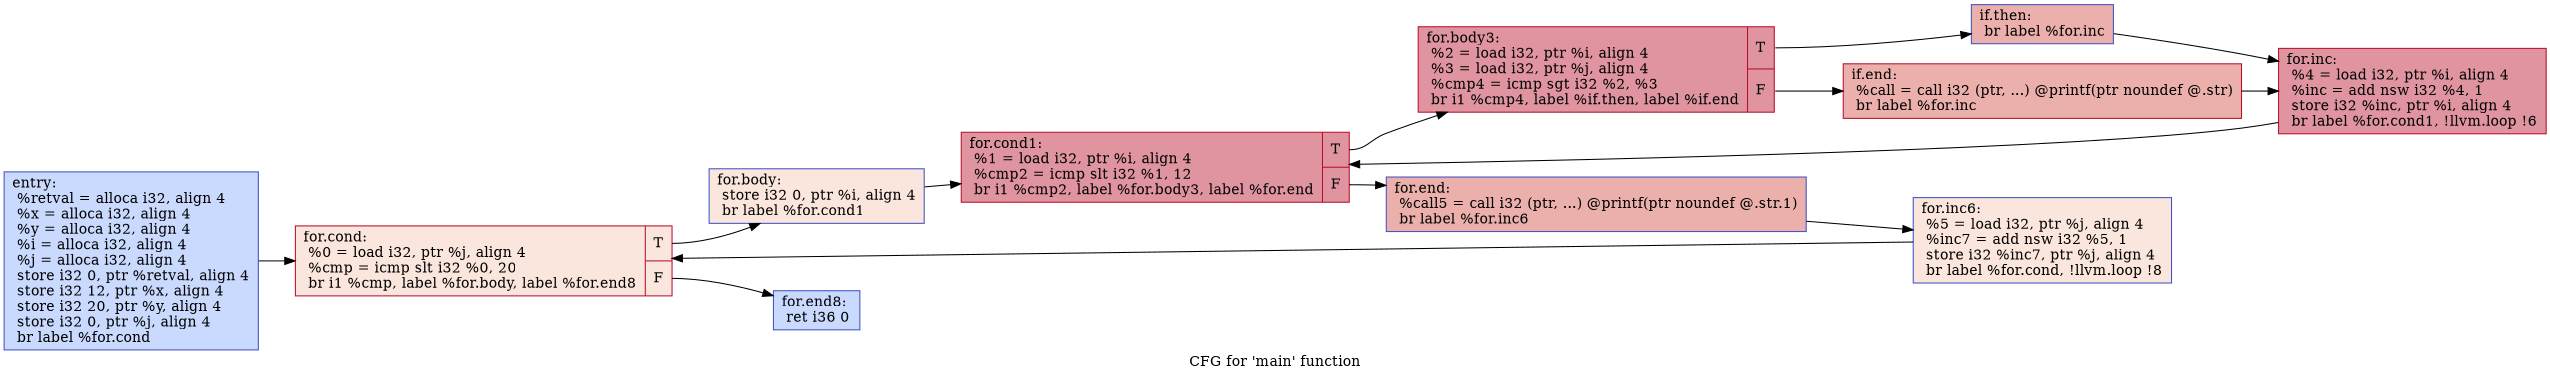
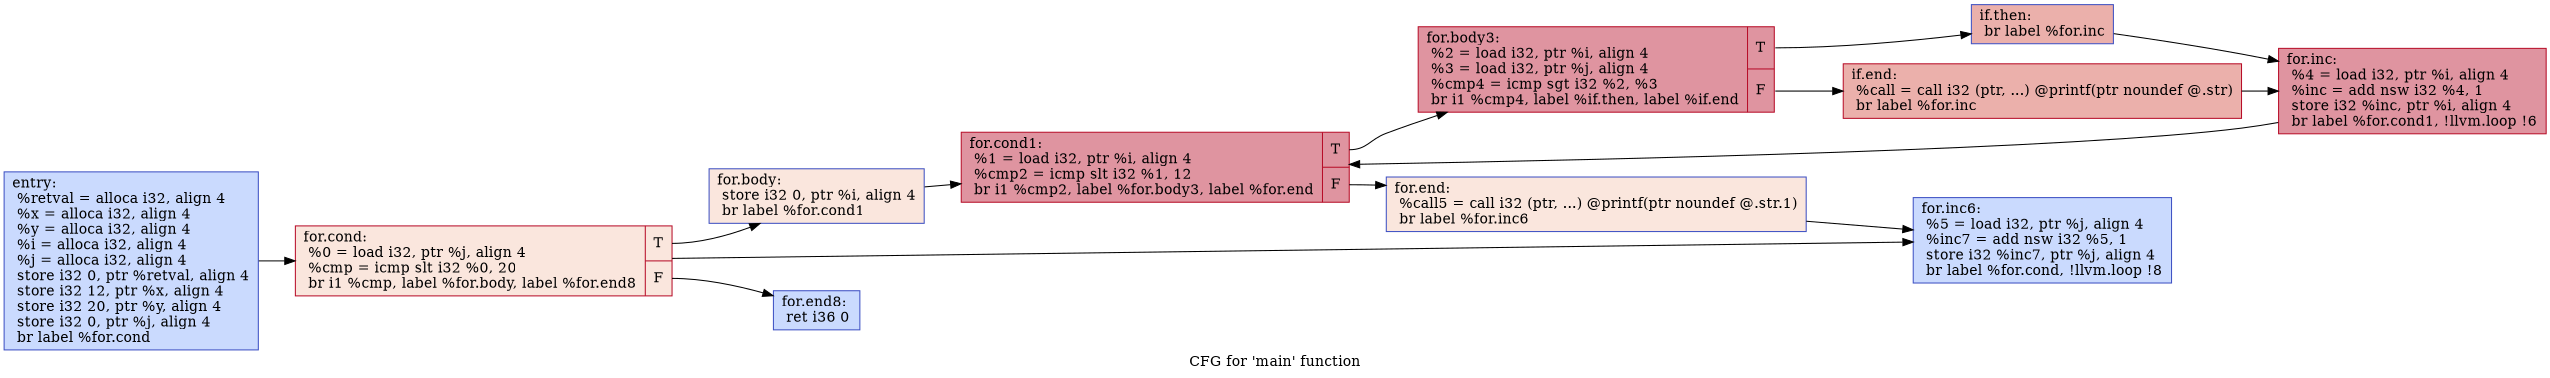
(1596, 204) -> (1596, 204)
(2042, 240) -> (2042, 240)
(1298, 250) -> (1287, 250)
